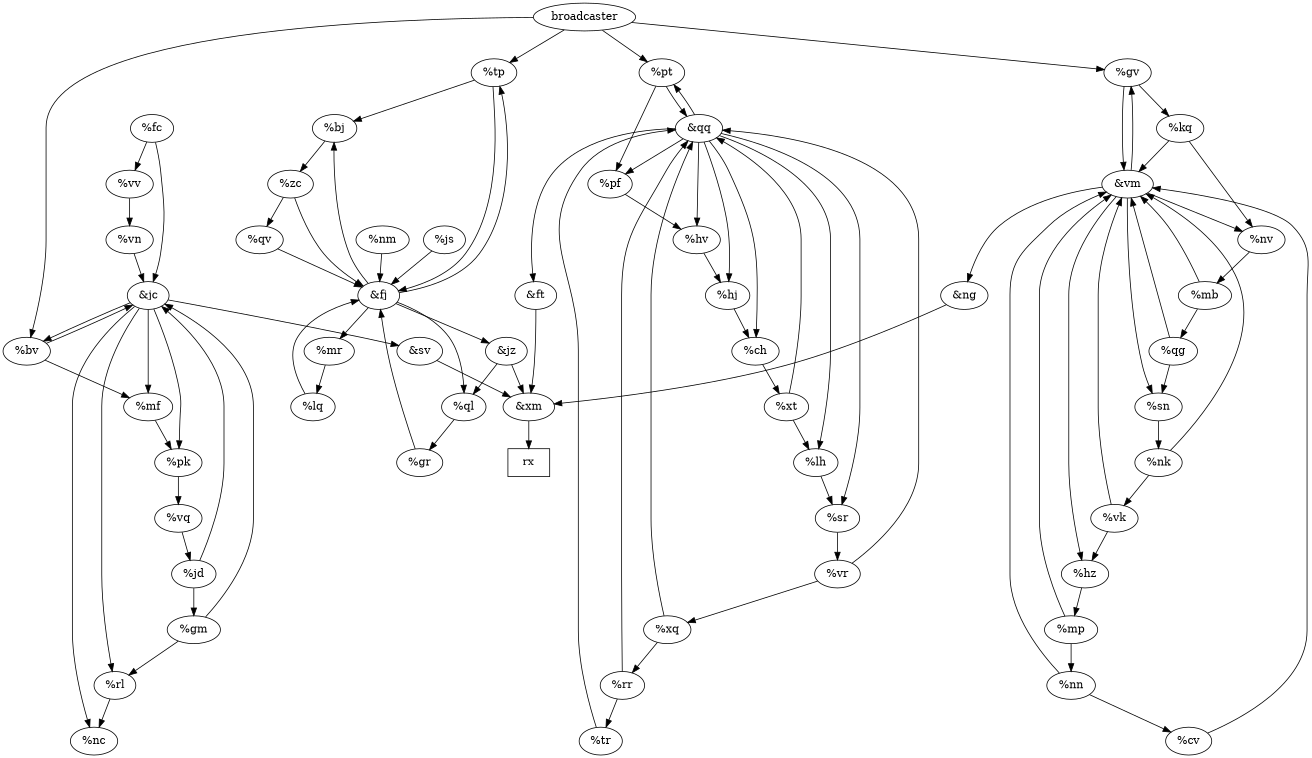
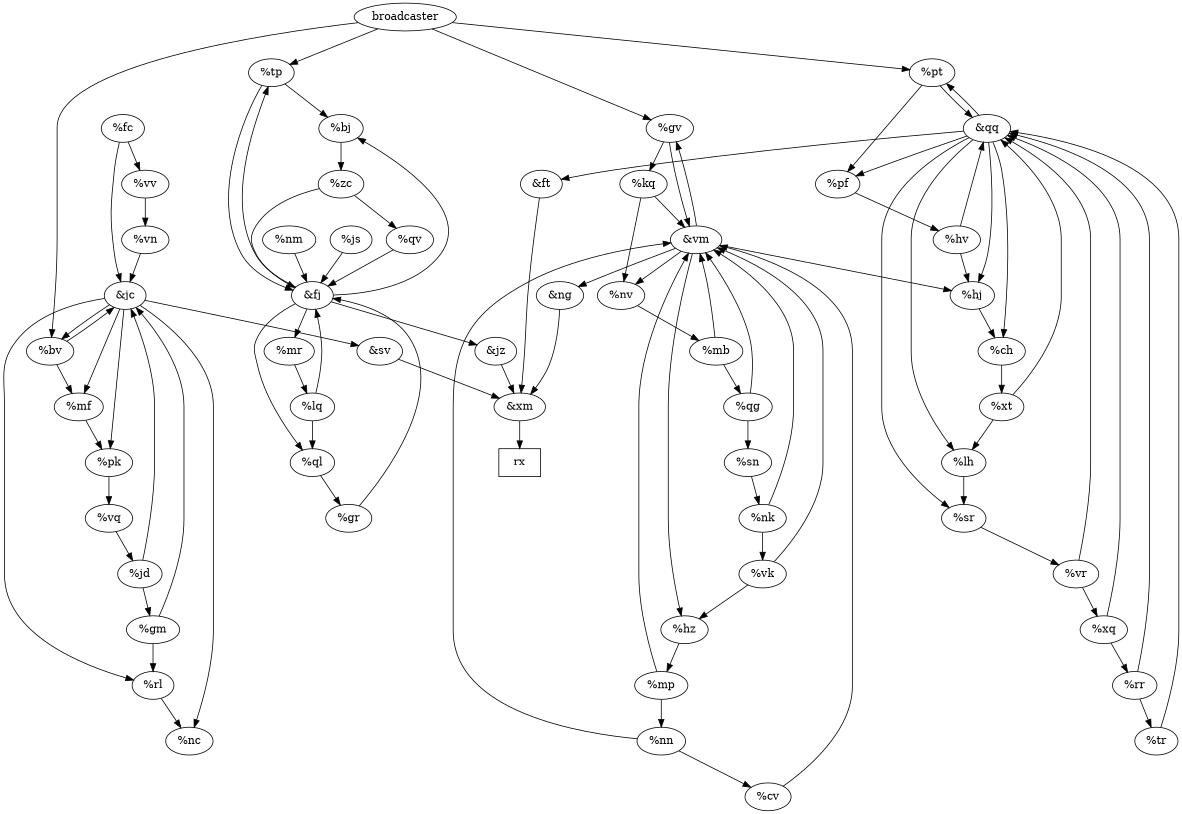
(698, 180) -> (971, 188)
(1131, 293) -> (832, 267)
(488, 376) -> (312, 431)
